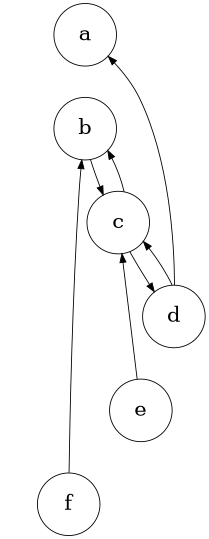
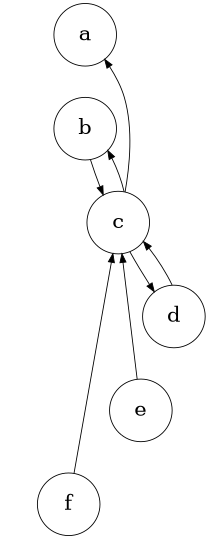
(163, 168) -> (129, 127)
(73, 321) -> (93, 368)
